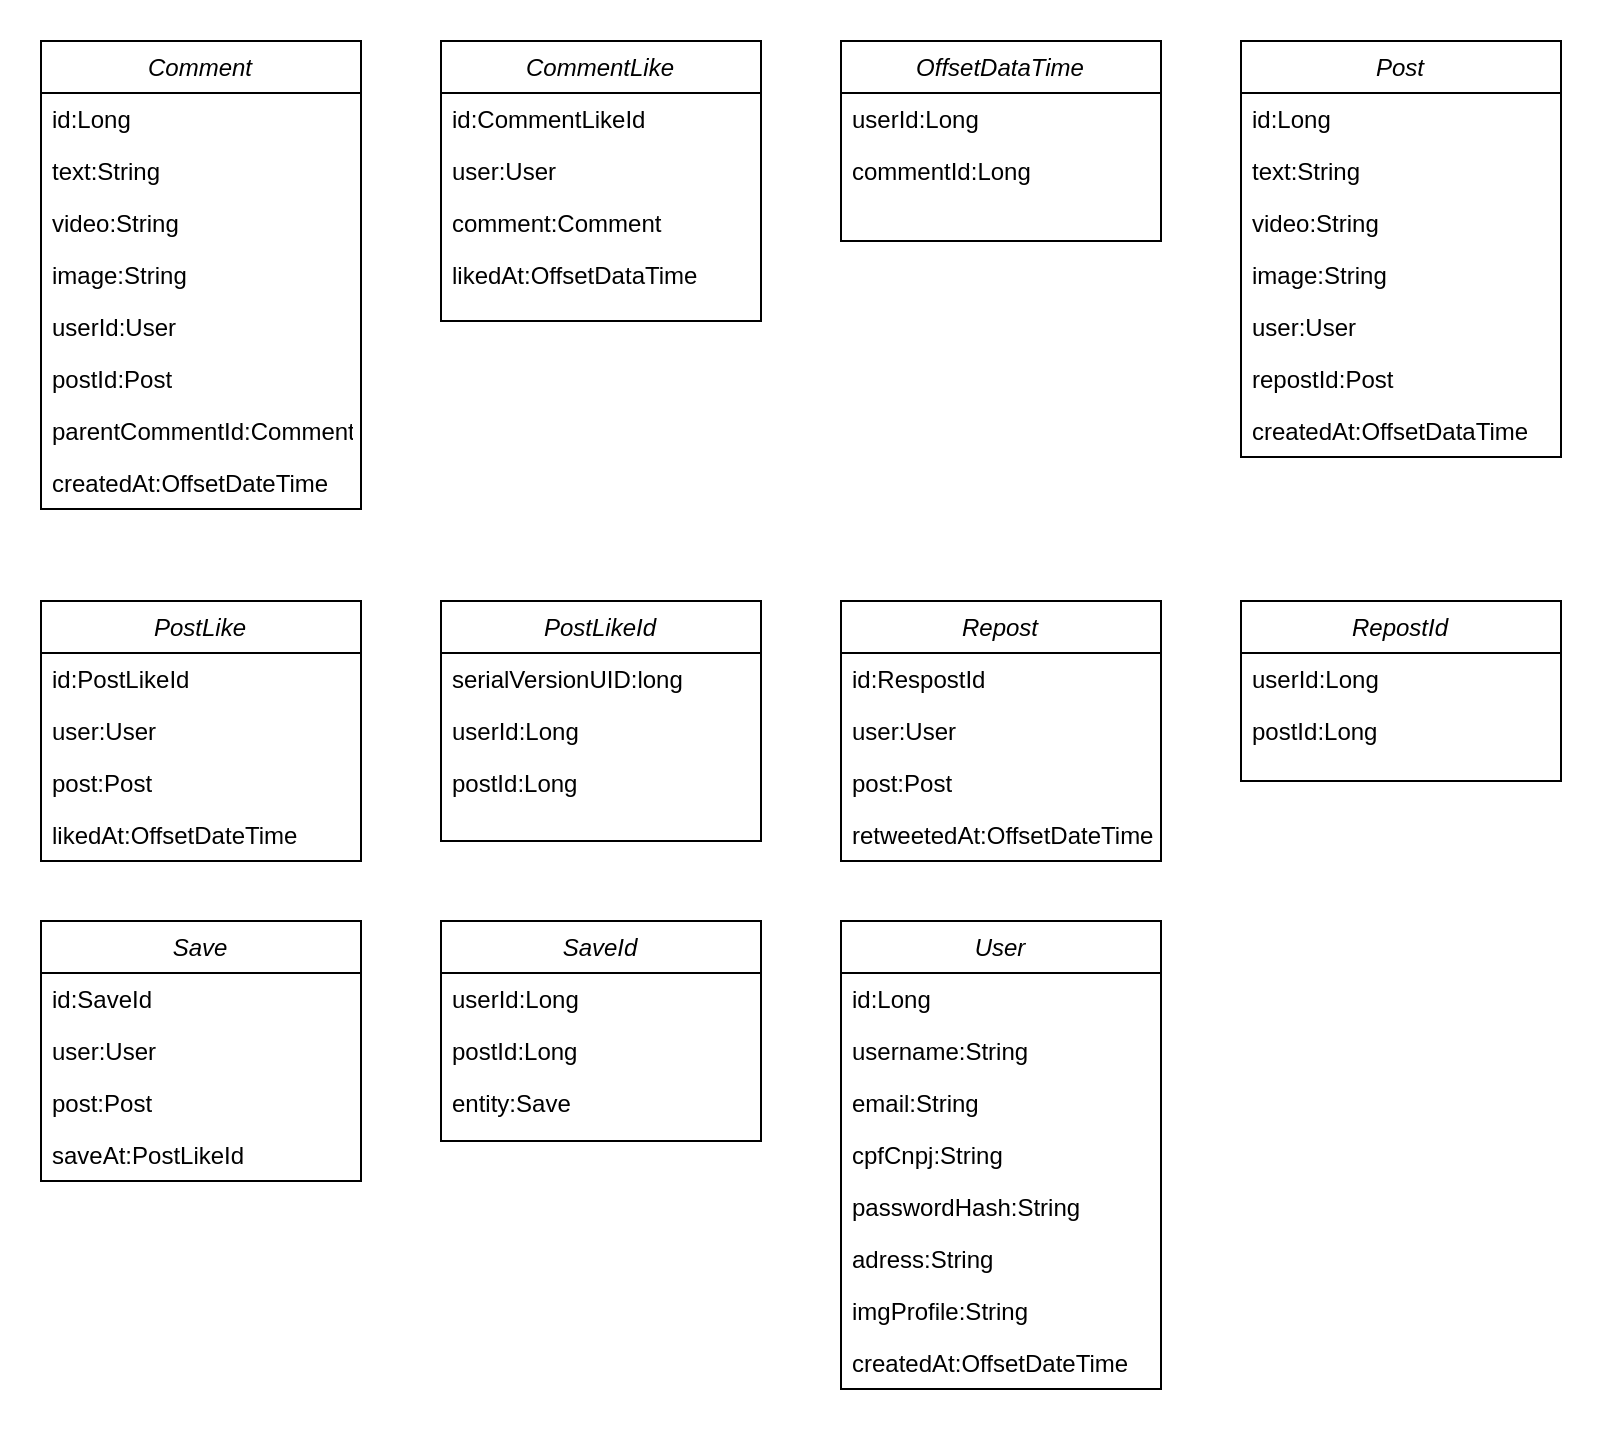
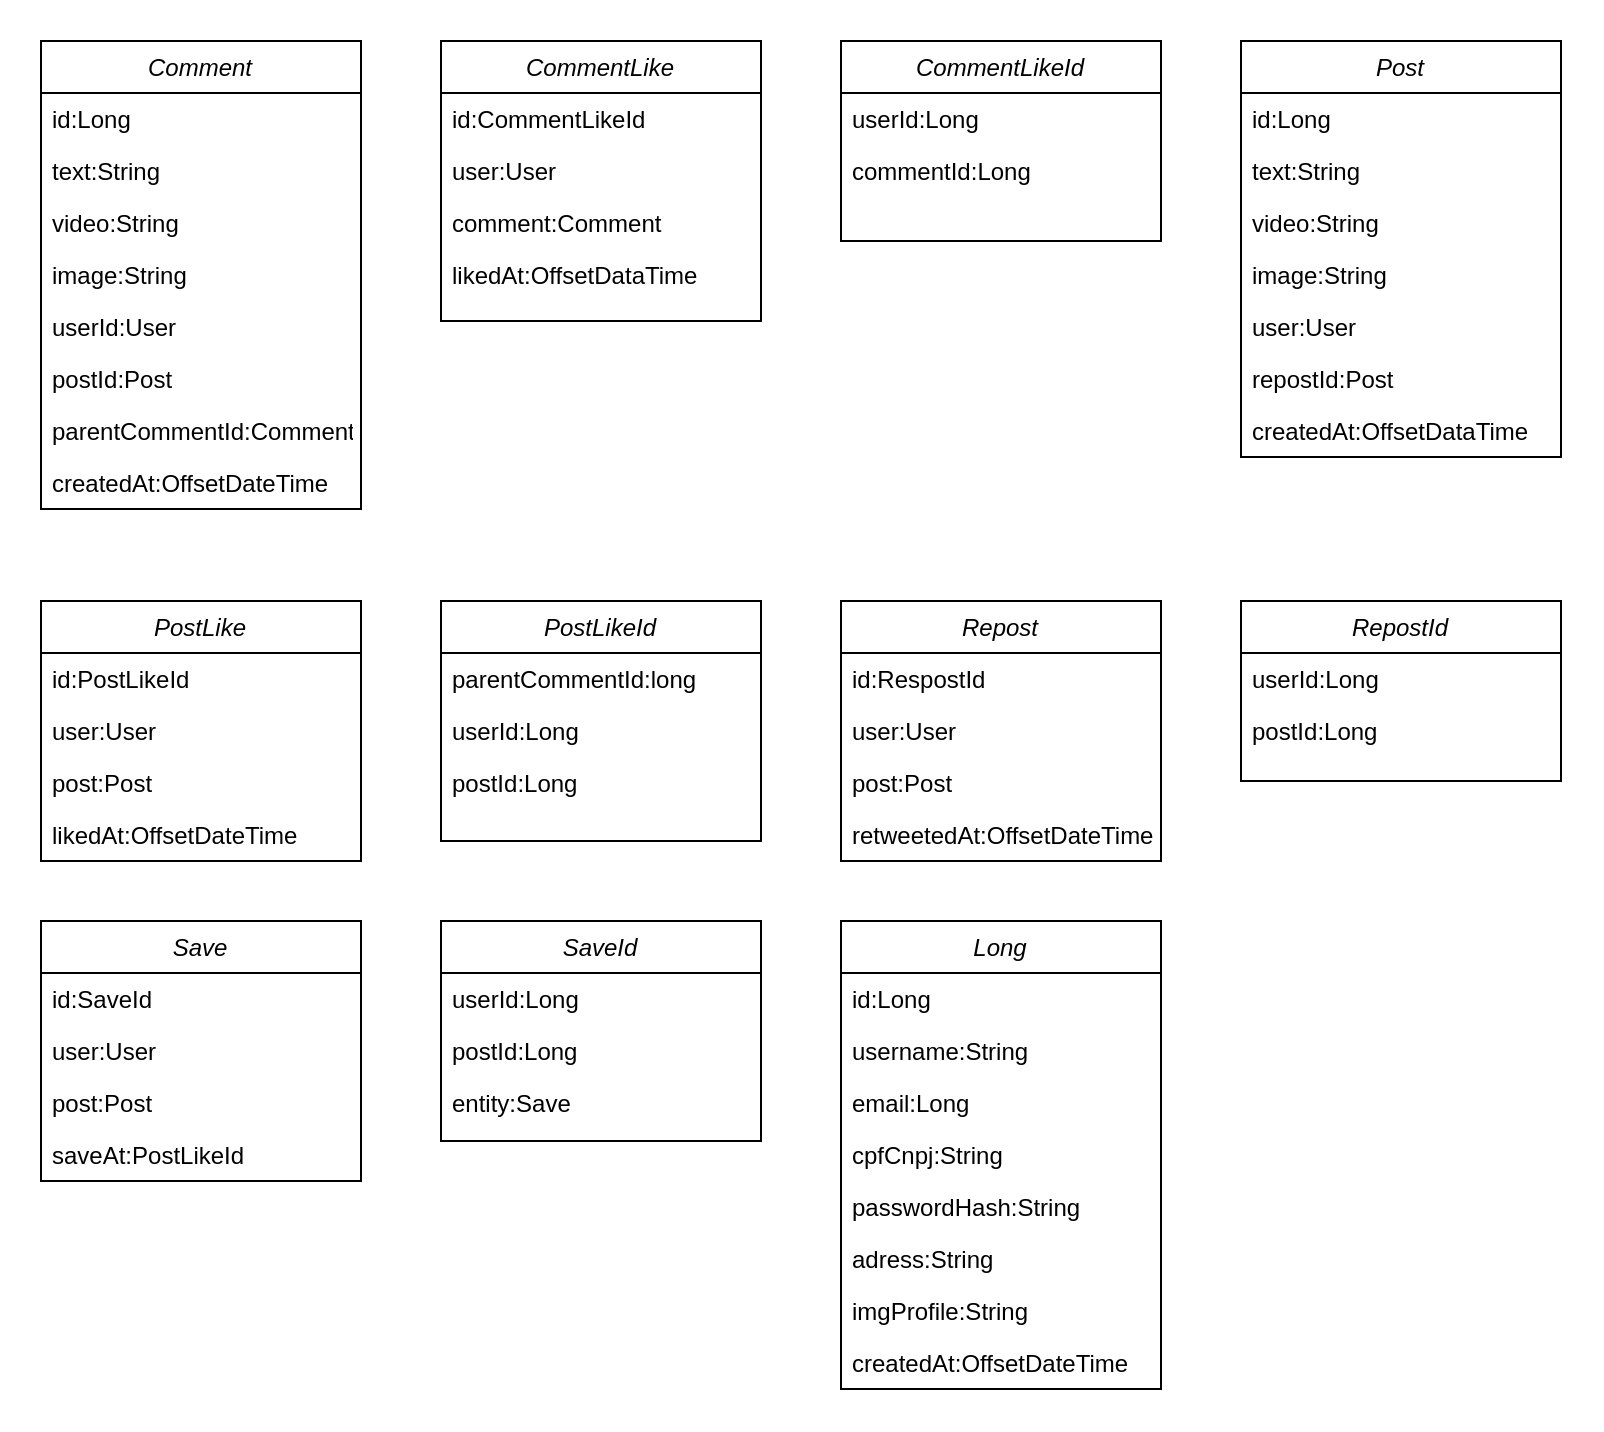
(1000, 68) -> (1000, 68)
(578, 680) -> (580, 680)
(1000, 948) -> (1000, 948)
(920, 1104) -> (910, 1104)
